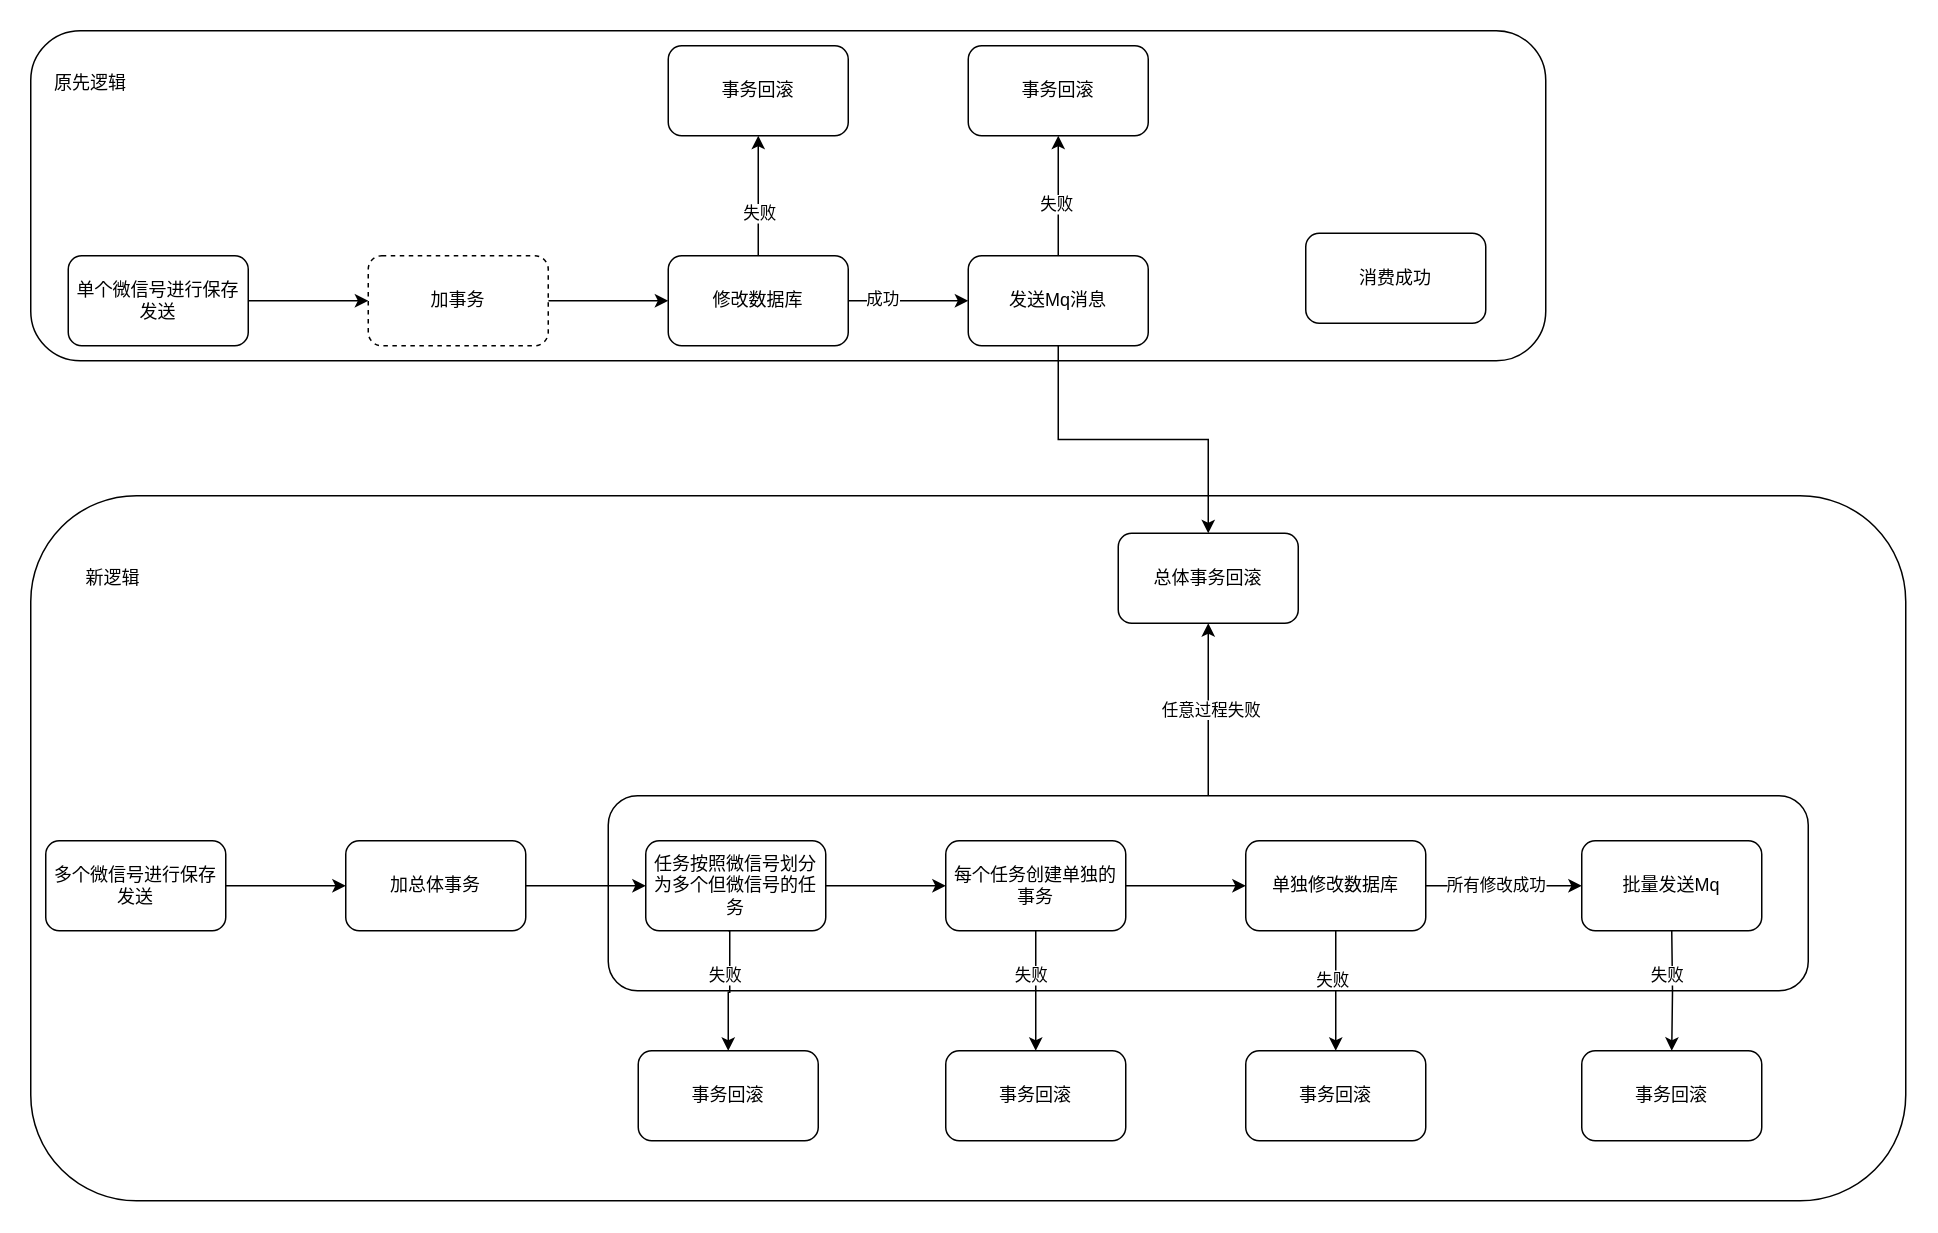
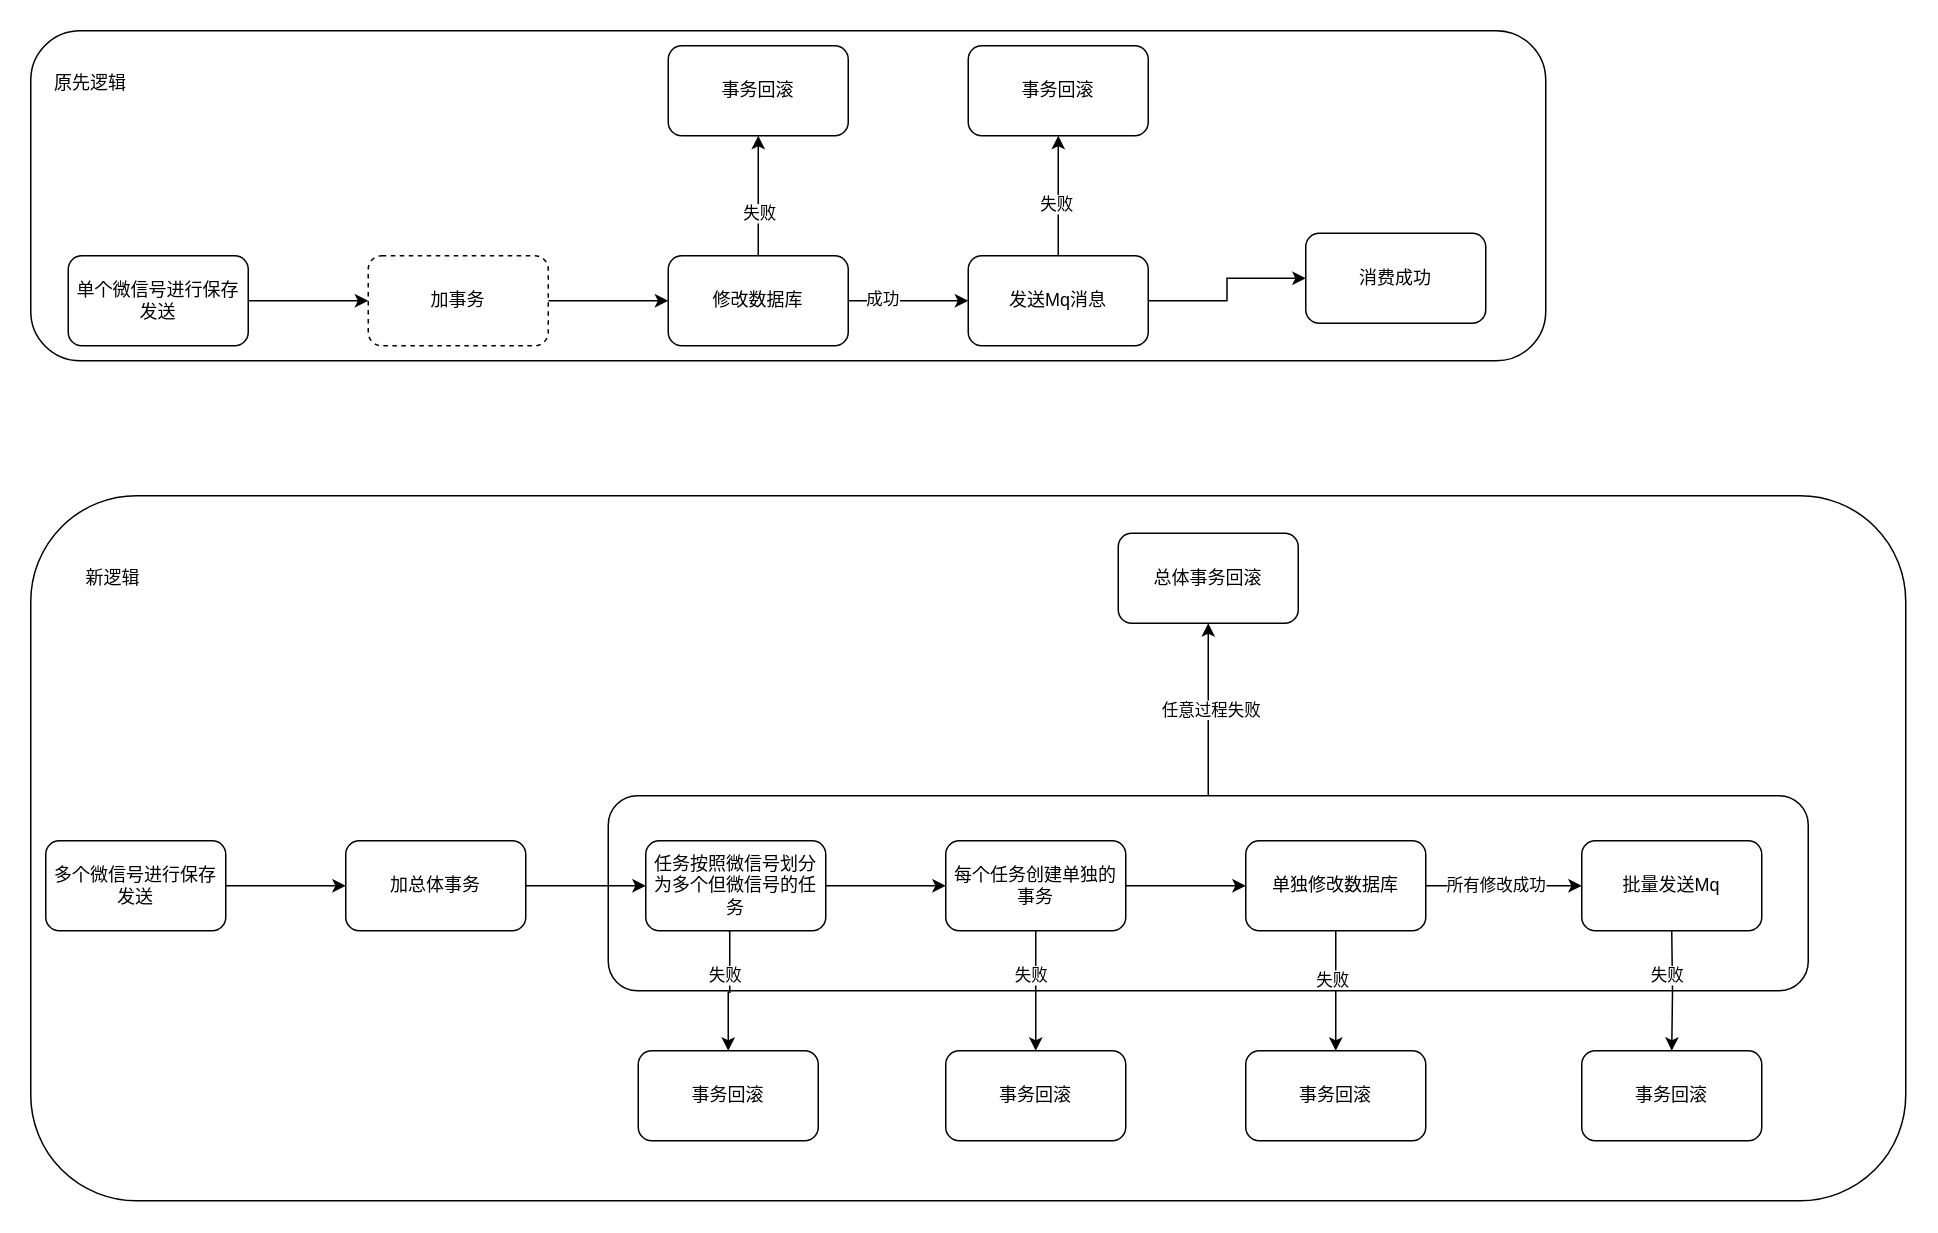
(1128, 440) -> (1227, 295)
